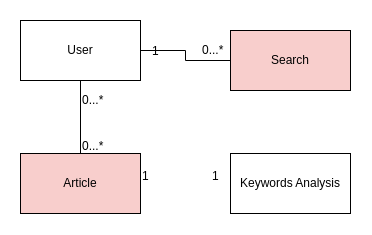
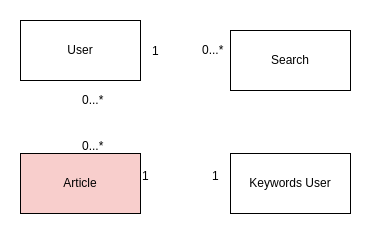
(186, 56) -> none
(291, 61) -> (291, 61)
(81, 117) -> none
(291, 184) -> (291, 184)
